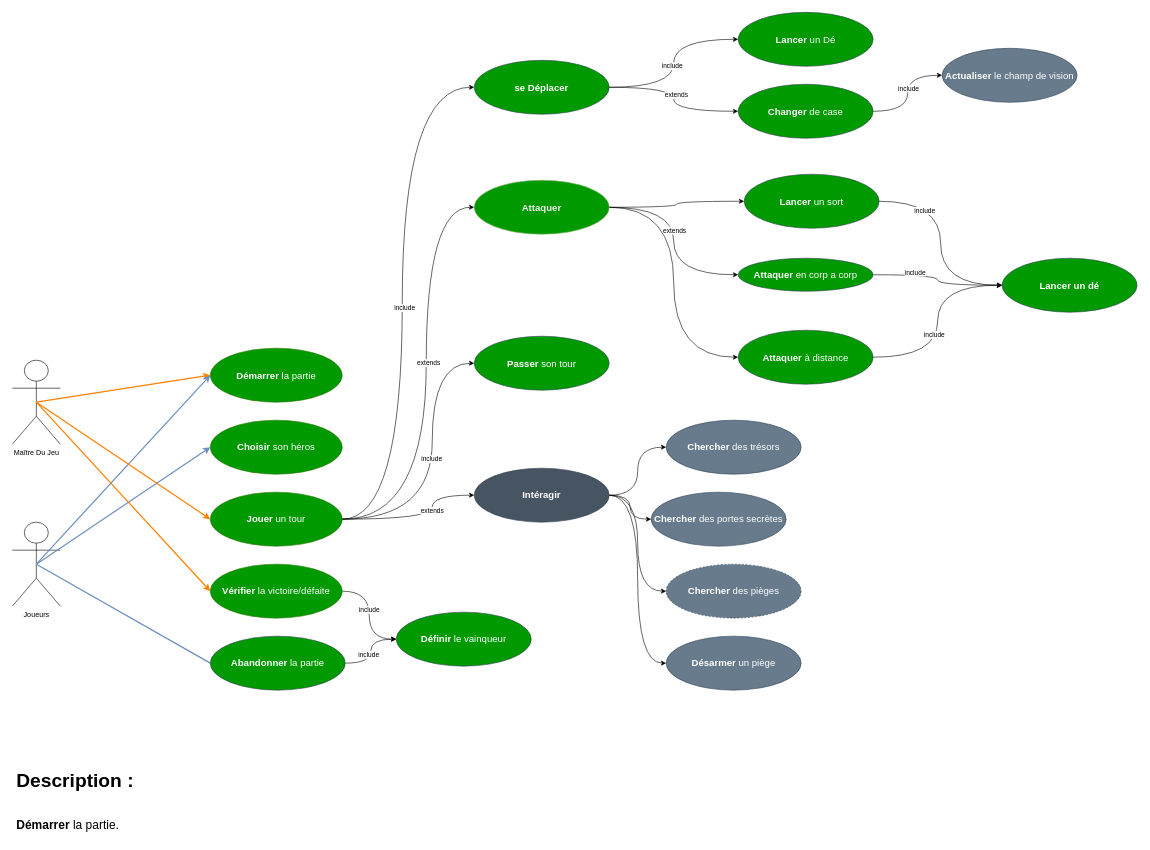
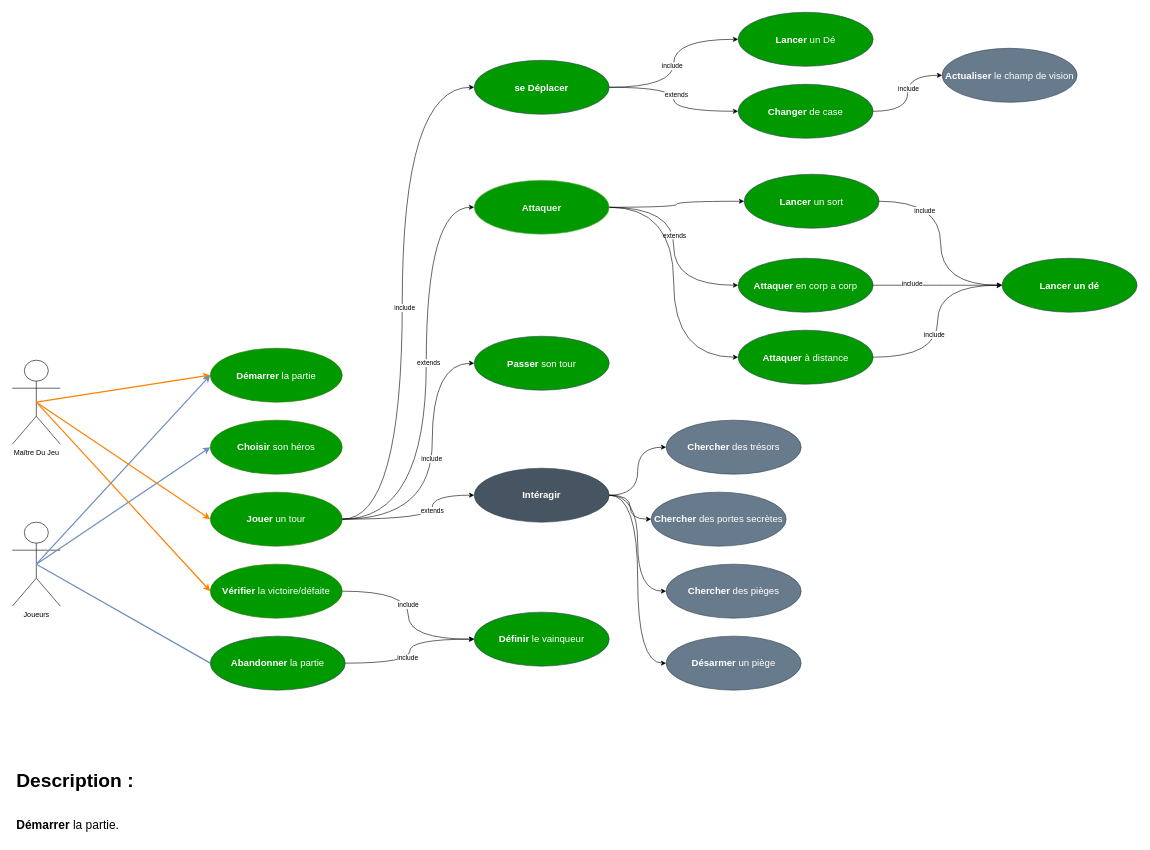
(806, 275) -> (806, 285)
(734, 591) -> (734, 591)
(464, 639) -> (542, 639)
